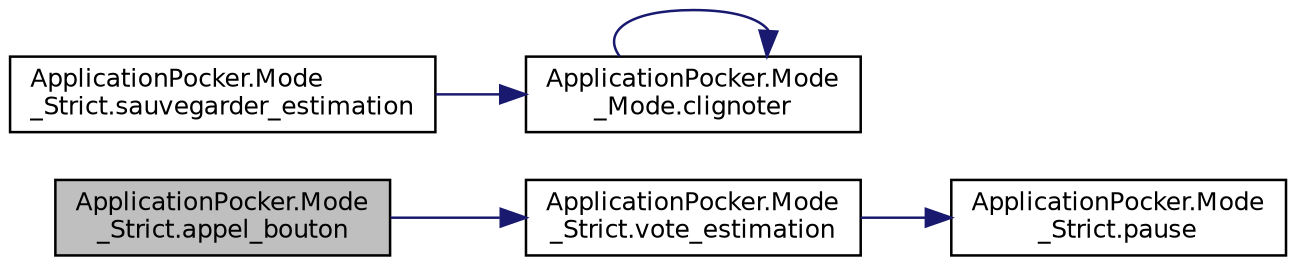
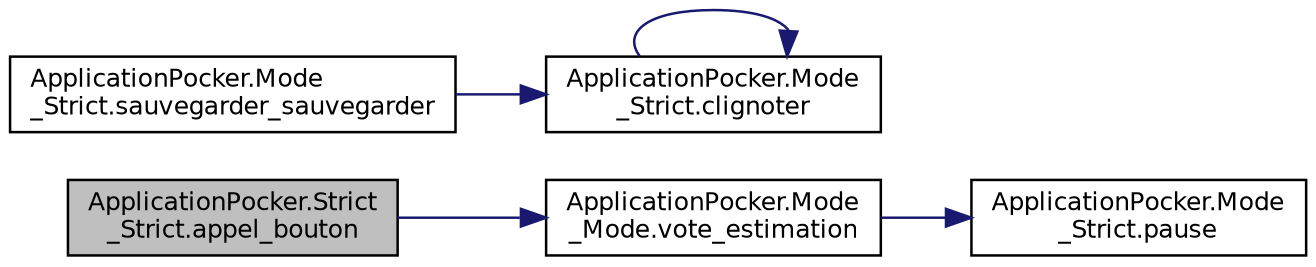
(223, 94) -> (233, 94)
(693, 94) -> (713, 94)
(223, 218) -> (233, 218)
(693, 218) -> (713, 218)
